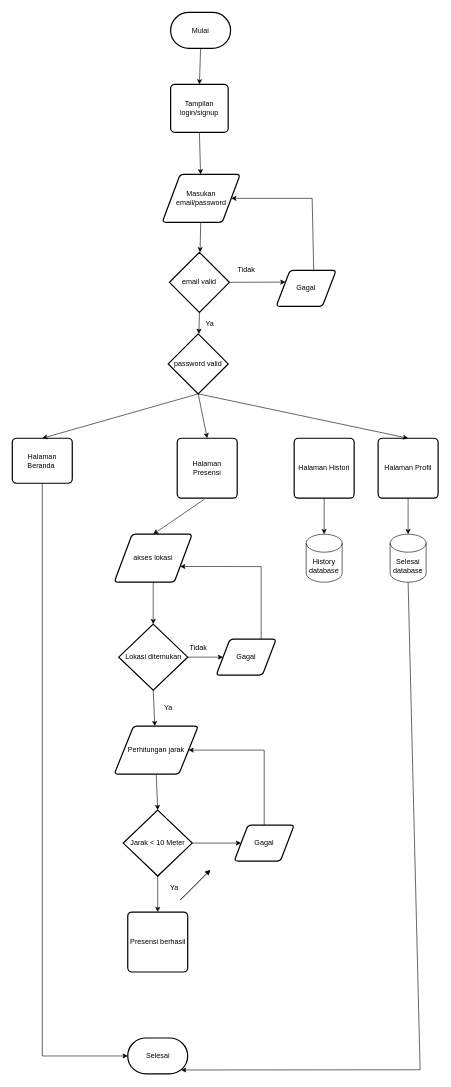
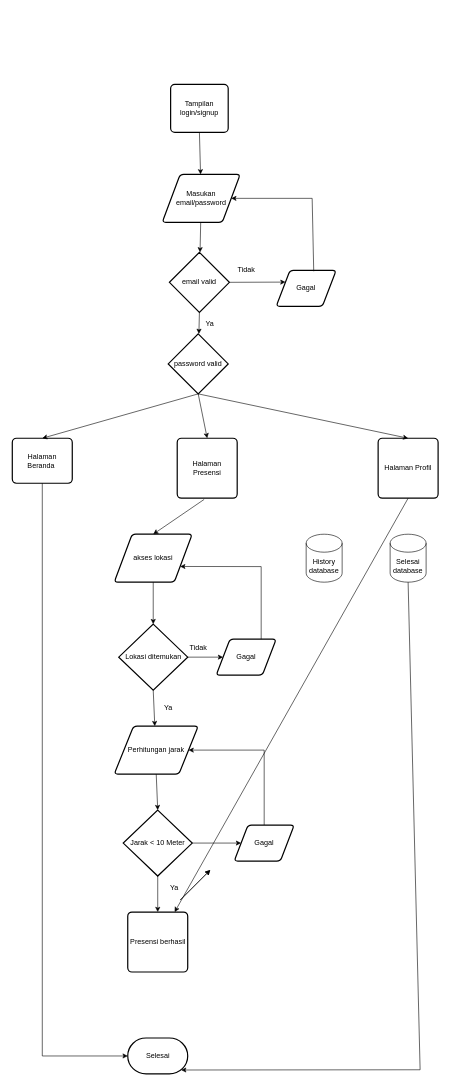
(201, 30) -> none
(201, 53) -> none
(324, 468) -> none
(324, 528) -> none
(408, 528) -> (297, 695)
